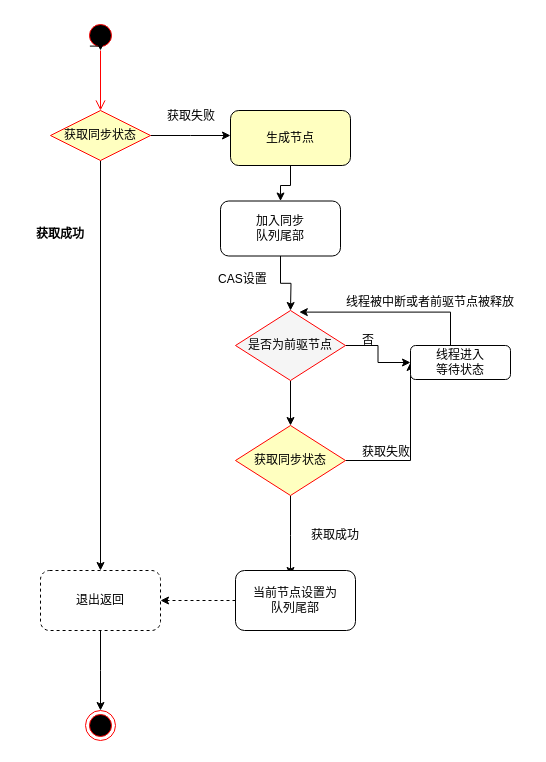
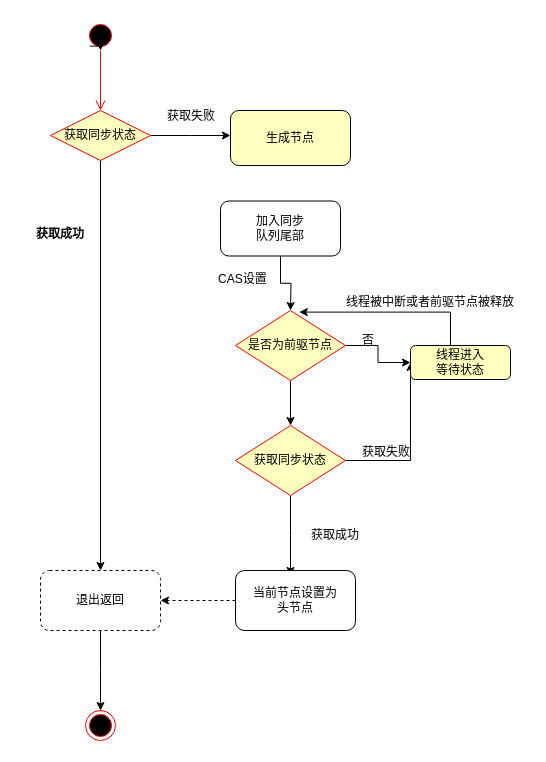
(291, 185) -> none
(291, 346) -> (291, 346)
(461, 363) -> (461, 363)
(296, 601) -> (296, 601)
